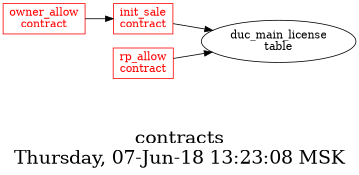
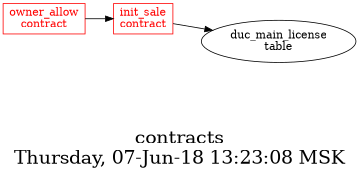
(143, 63) -> none
